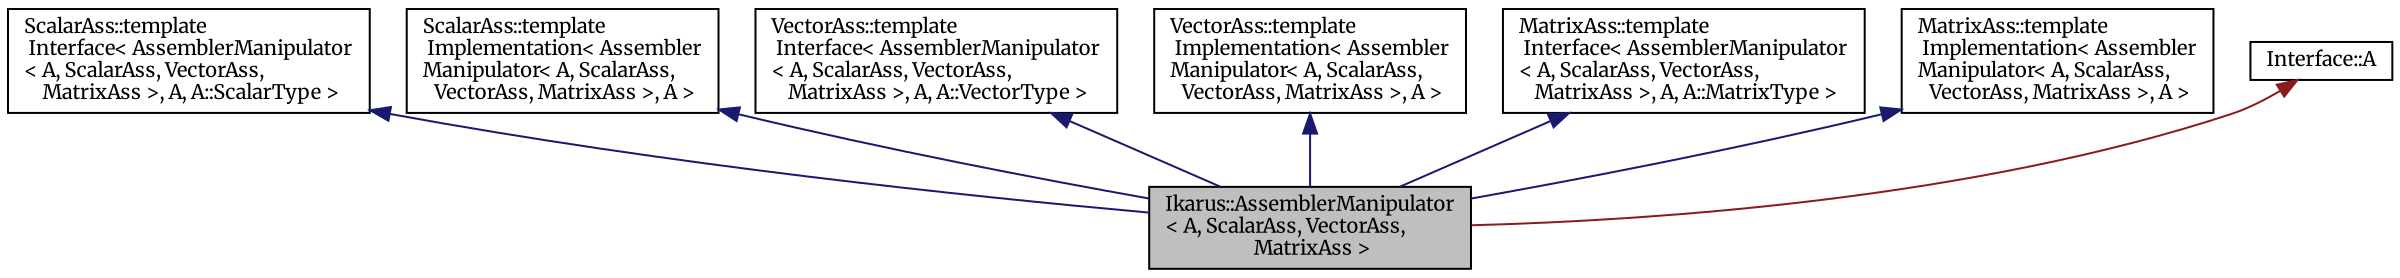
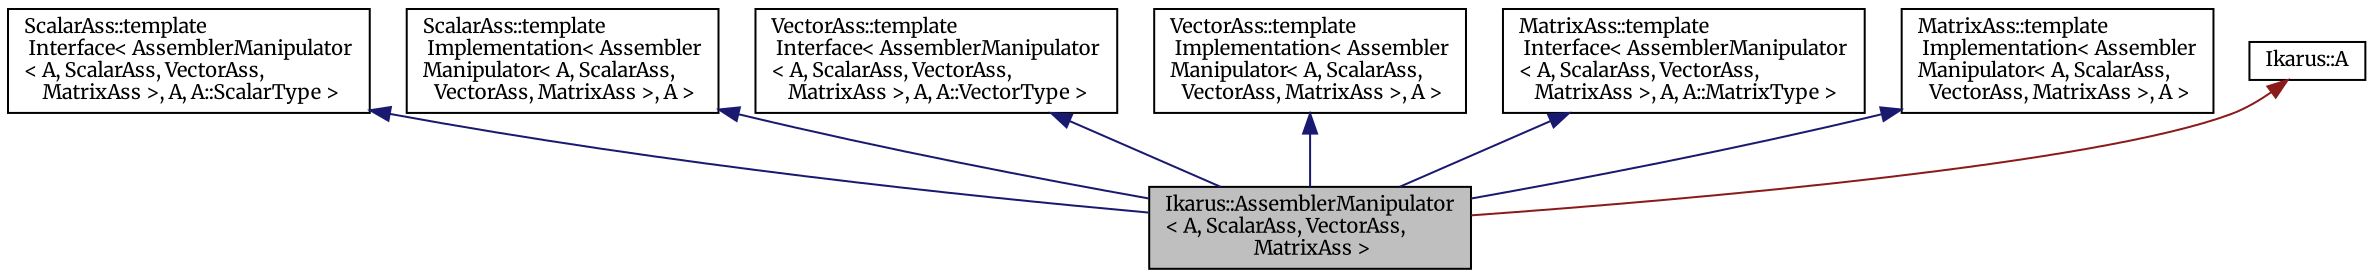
(2321, 61) -> (2307, 61)
